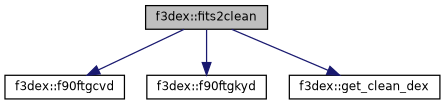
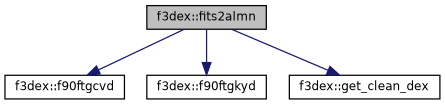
(207, 17) -> (207, 17)
